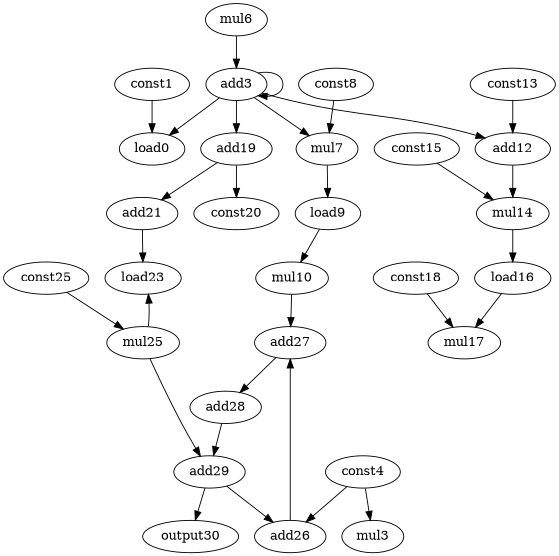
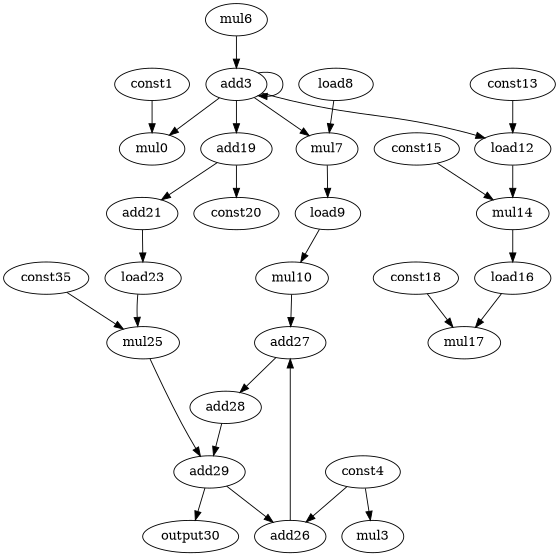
(336, 84) -> (336, 84)
(152, 149) -> (152, 149)
(513, 149) -> (513, 149)
(46, 278) -> (46, 278)
(149, 315) -> (137, 306)
